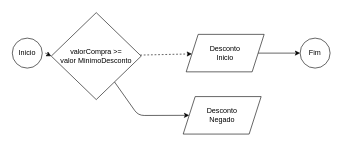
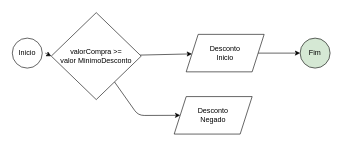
(315, 53) -> (315, 53)
(162, 55) -> (162, 55)
(222, 115) -> (213, 115)
